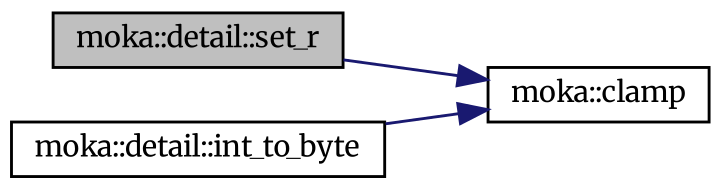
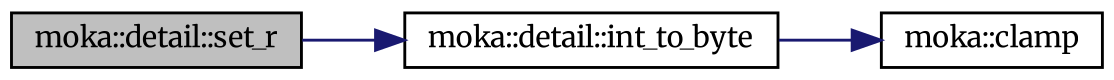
(401, 68) -> (339, 40)
